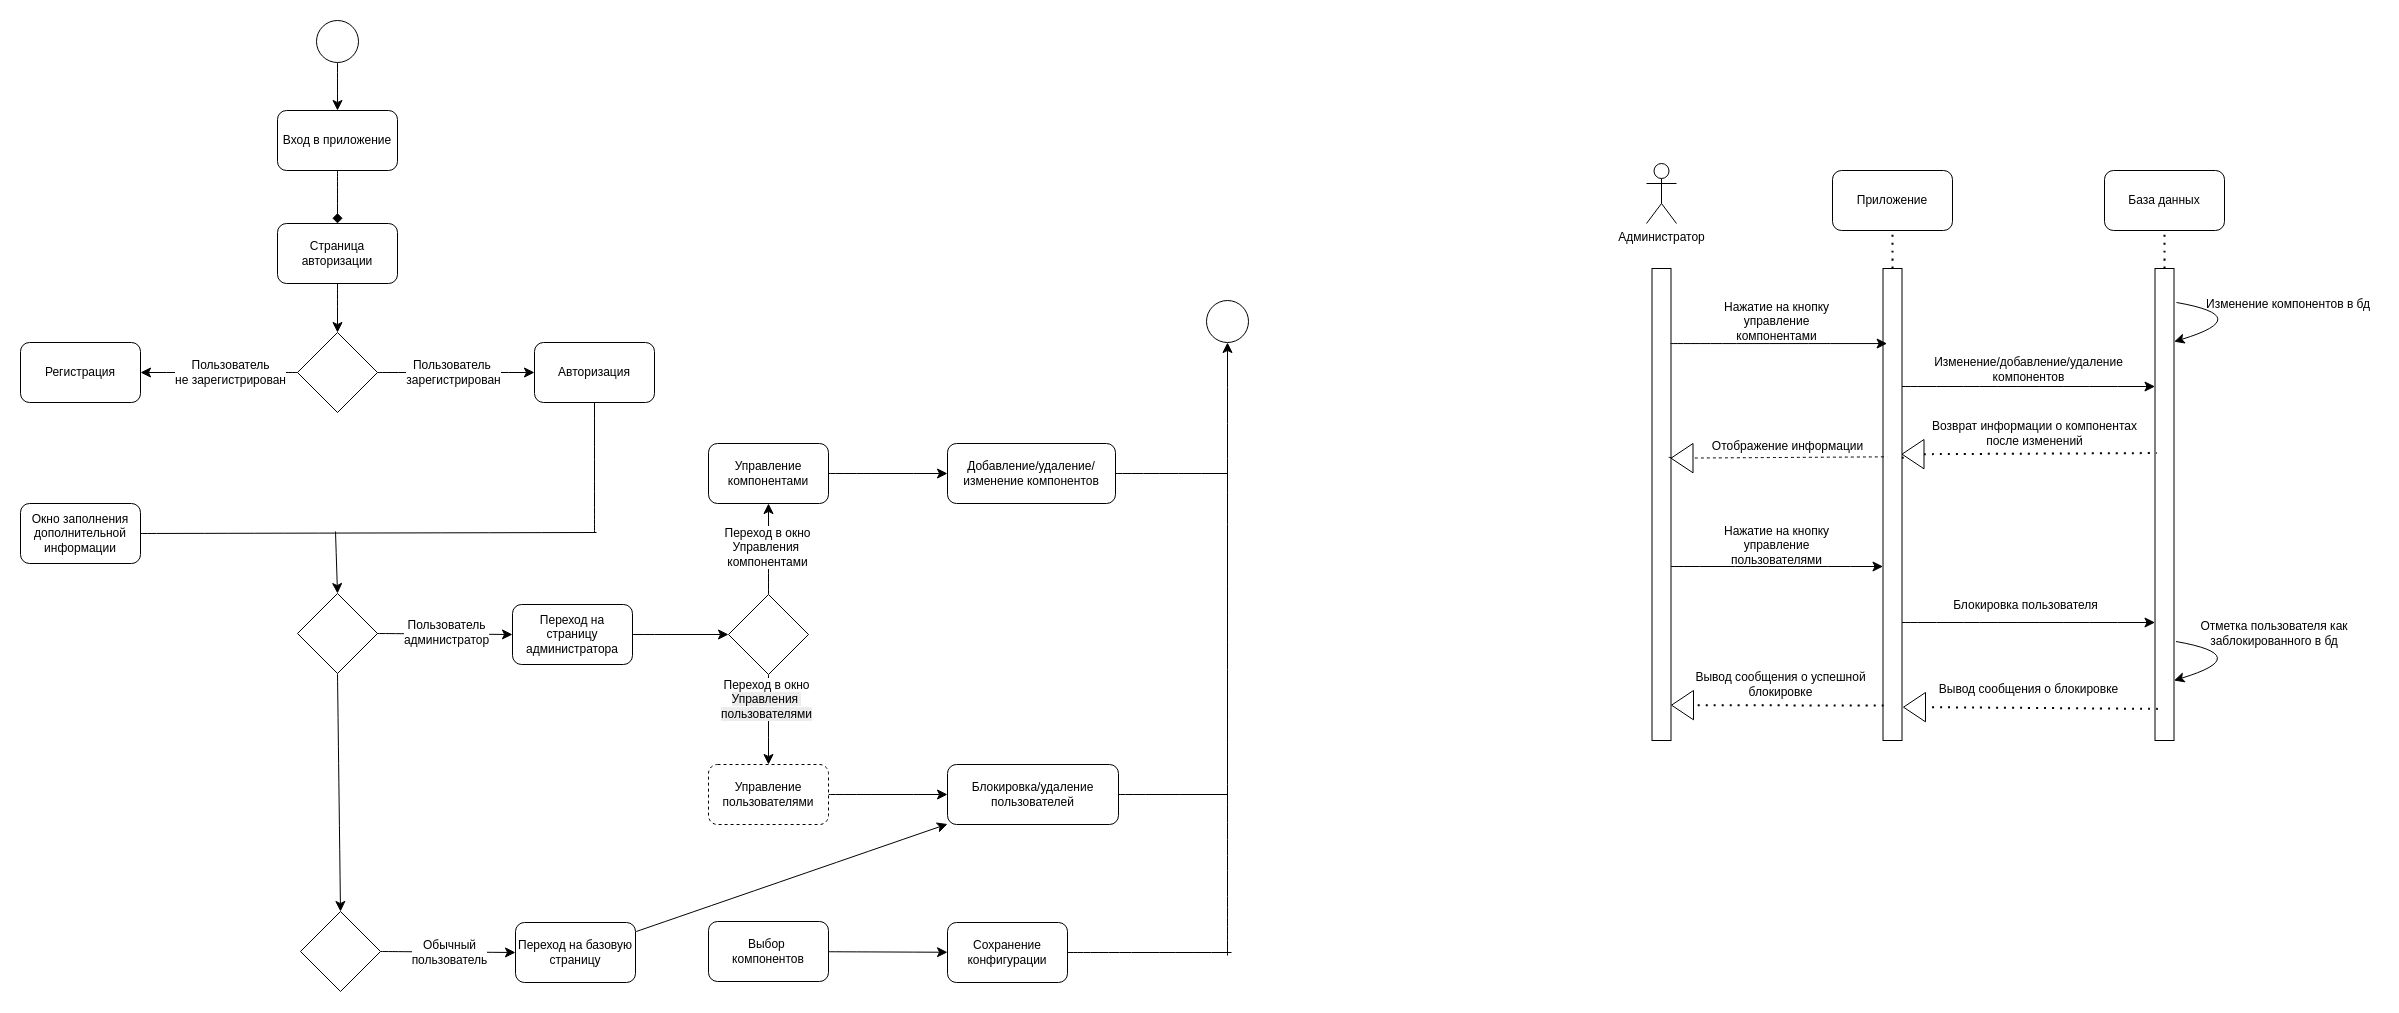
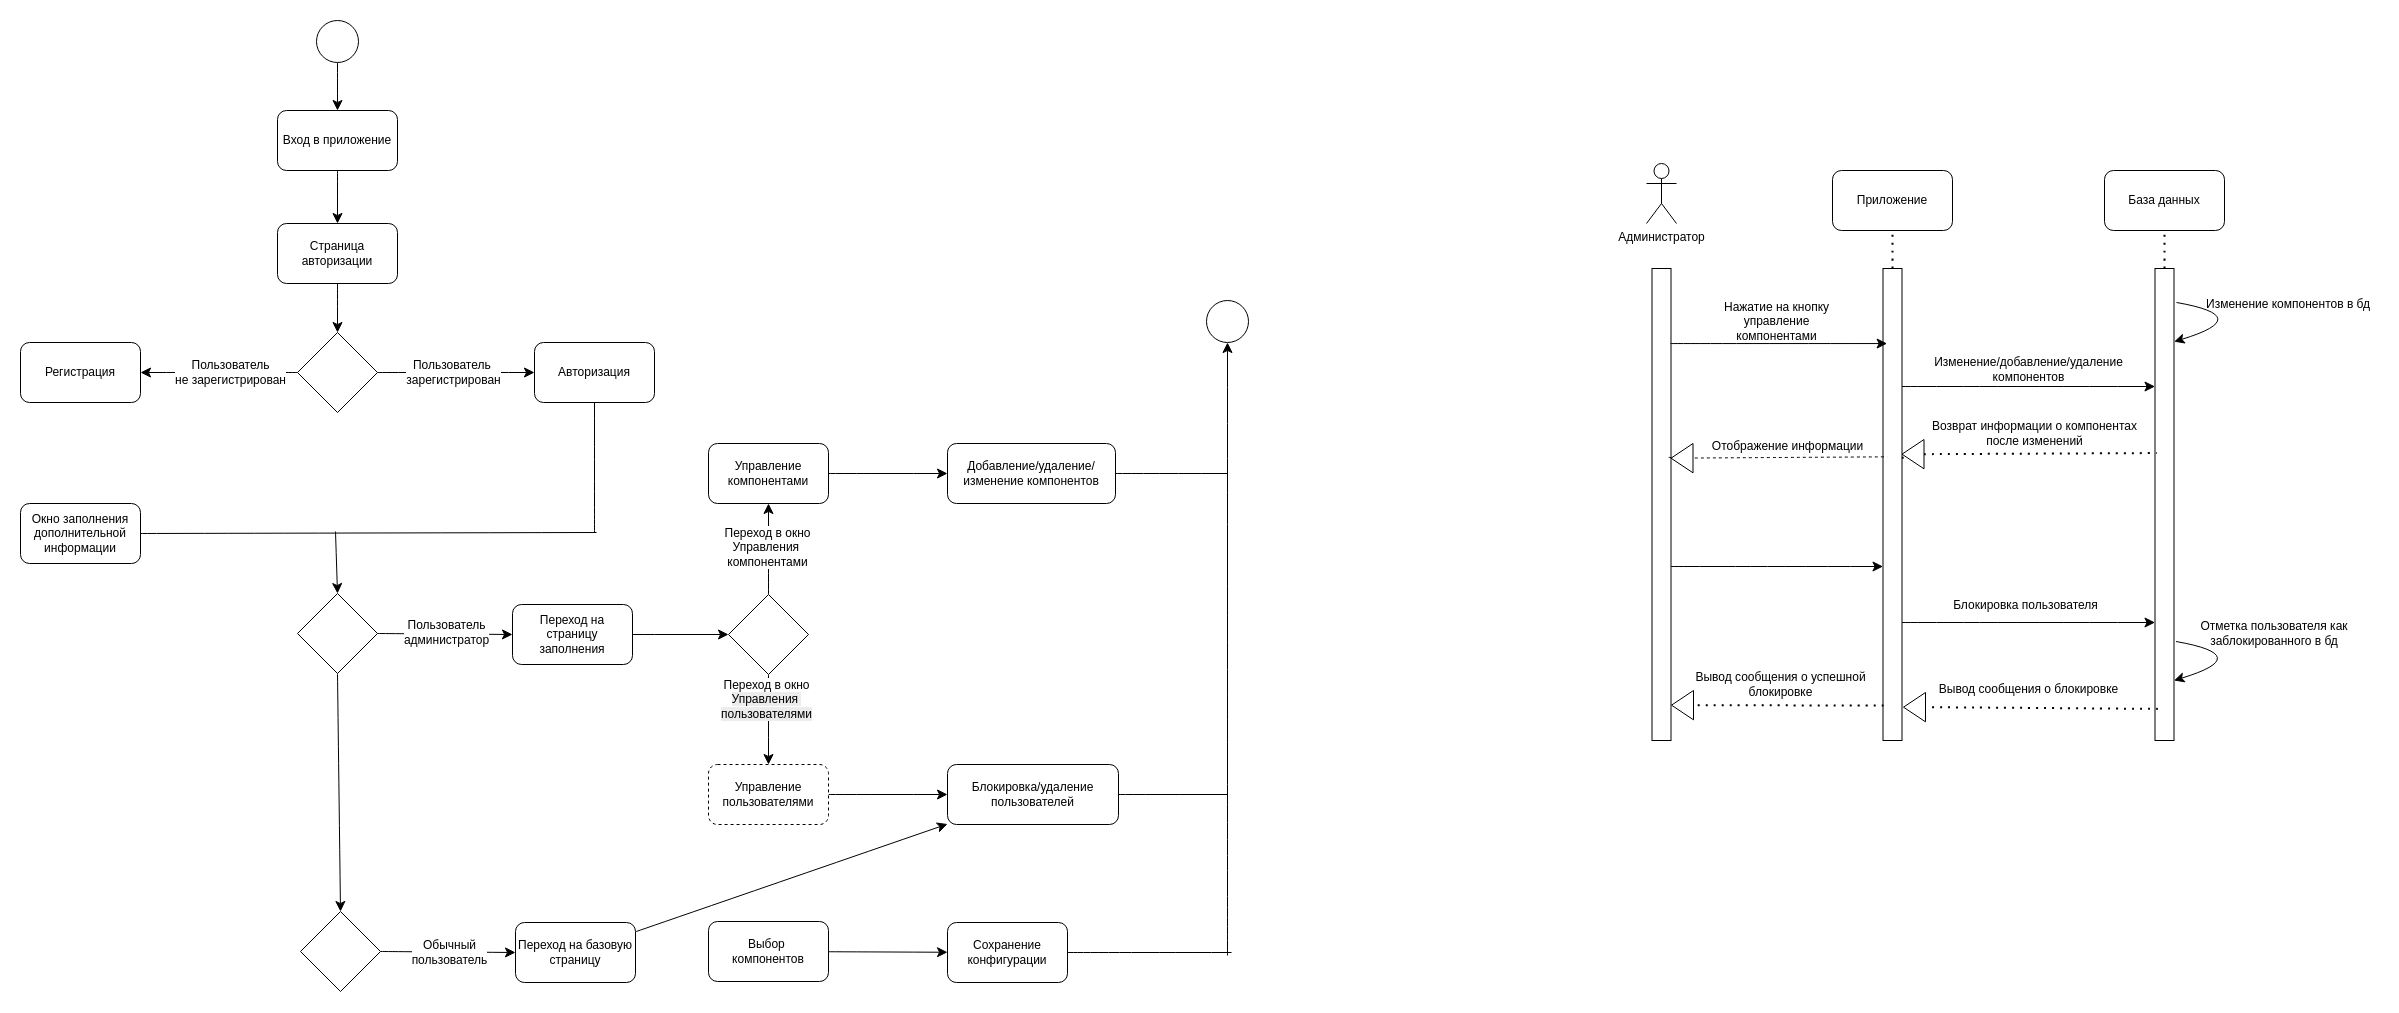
(338, 213) -> (338, 213)
(1777, 546) -> none
(573, 635) -> (573, 635)
